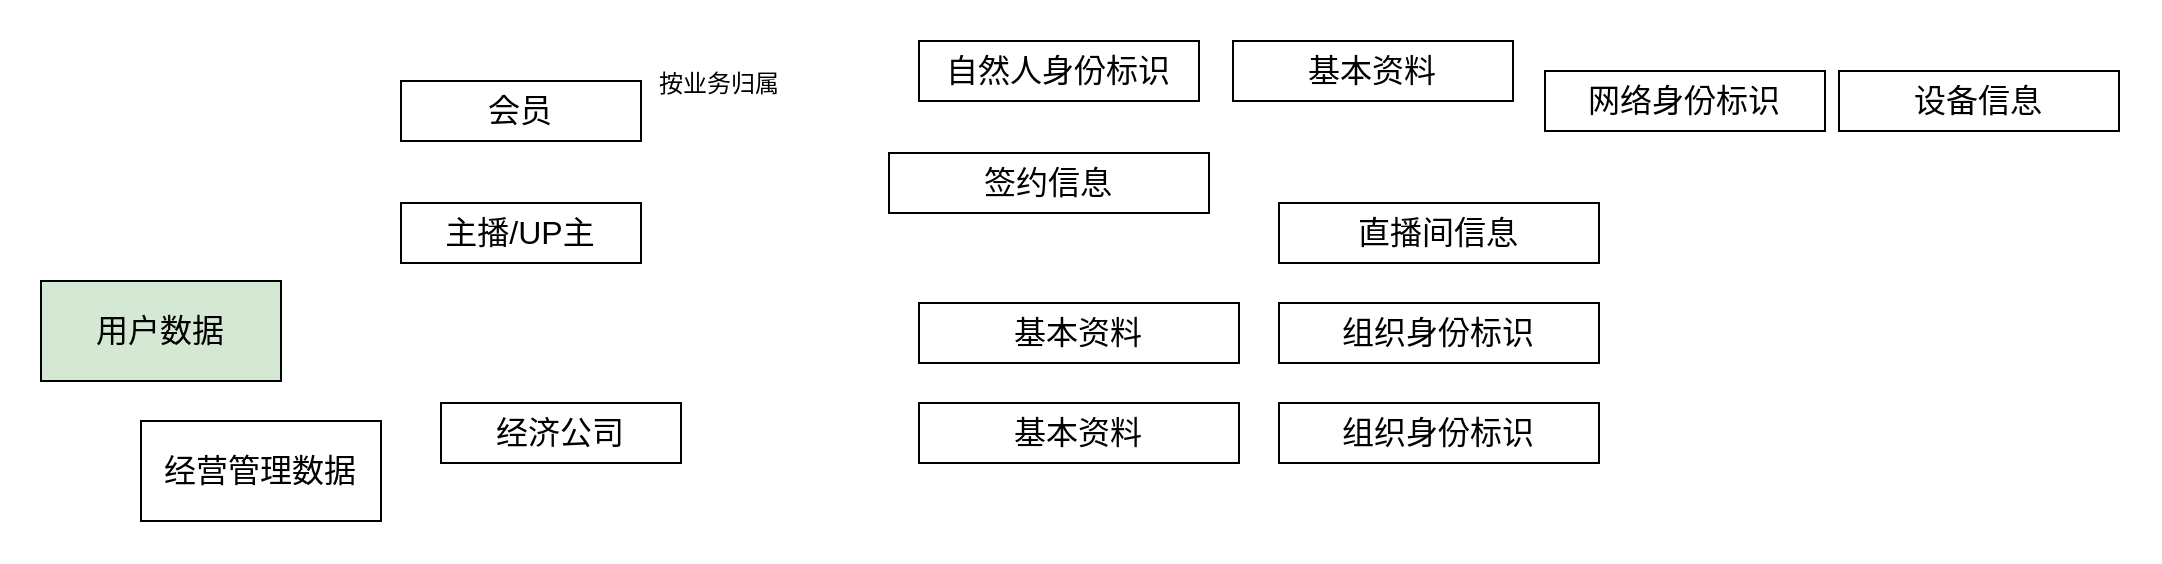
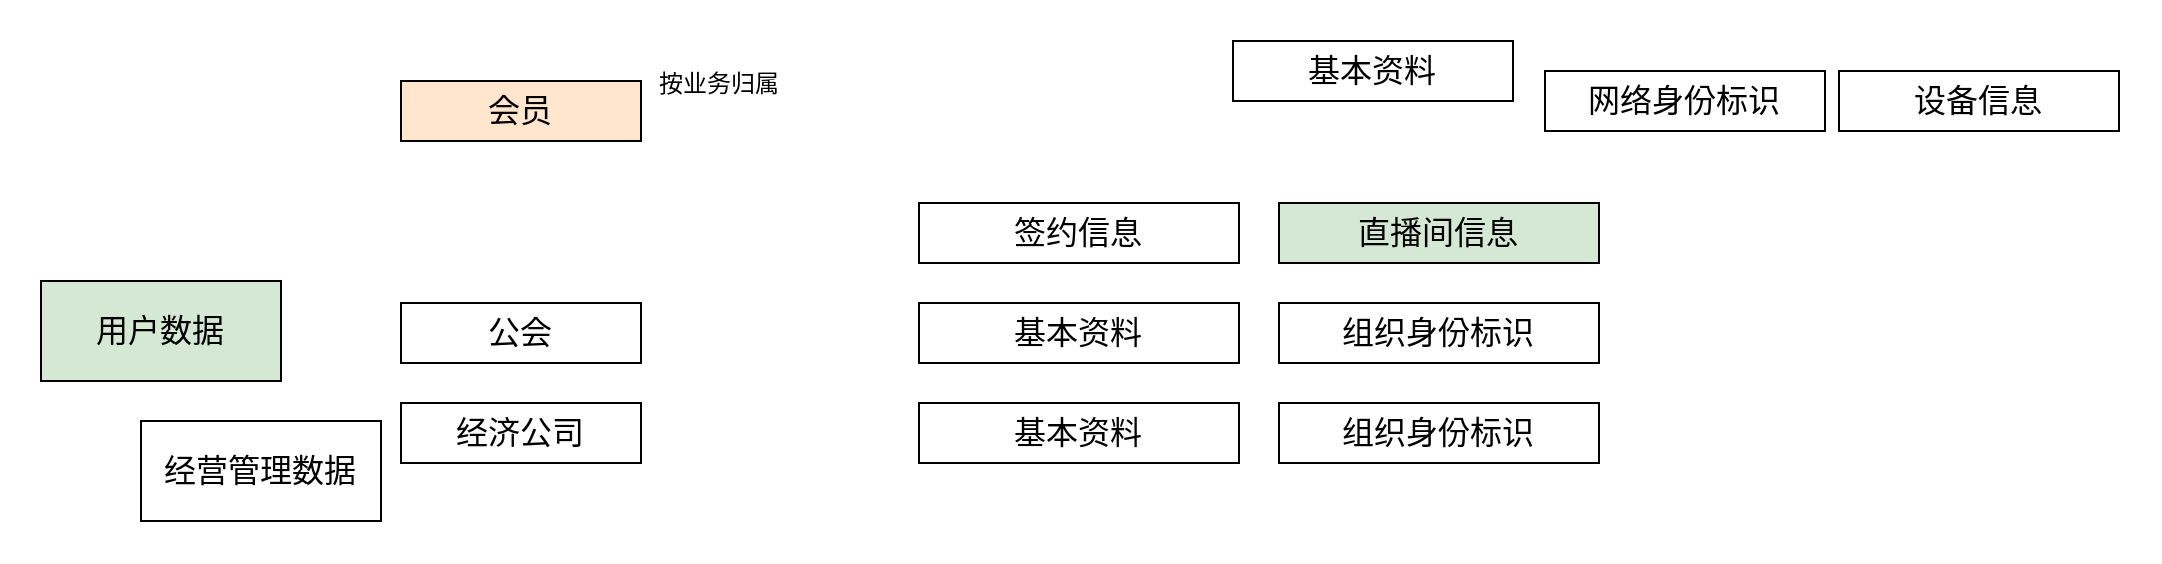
(1059, 71) -> none
(521, 111) -> (521, 111)
(1049, 183) -> (1079, 233)
(521, 233) -> none
(1439, 233) -> (1439, 233)
none -> (521, 333)
(561, 433) -> (521, 433)
